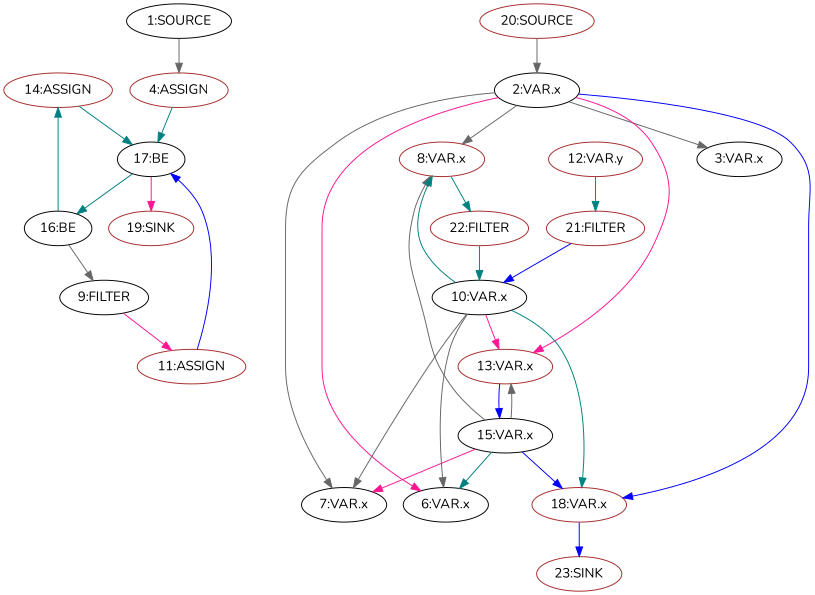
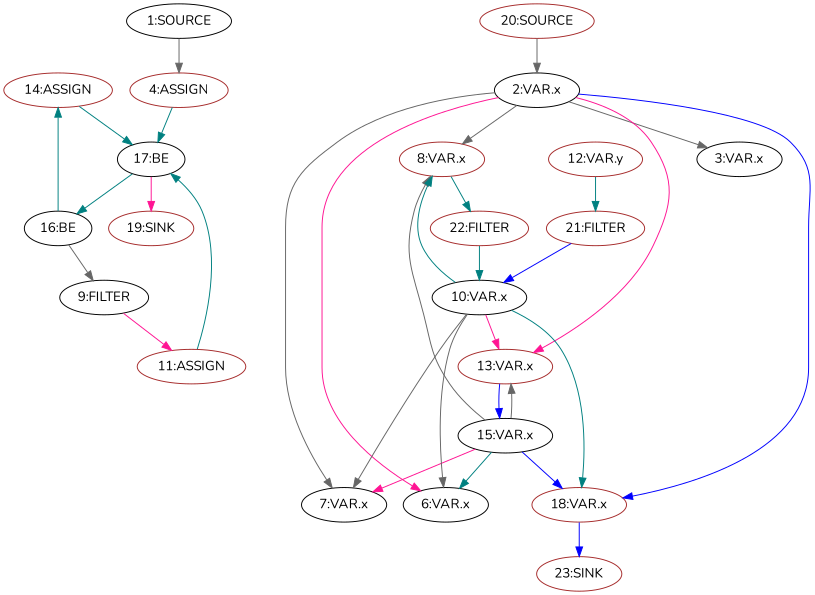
(211, 260) -> (211, 260)
